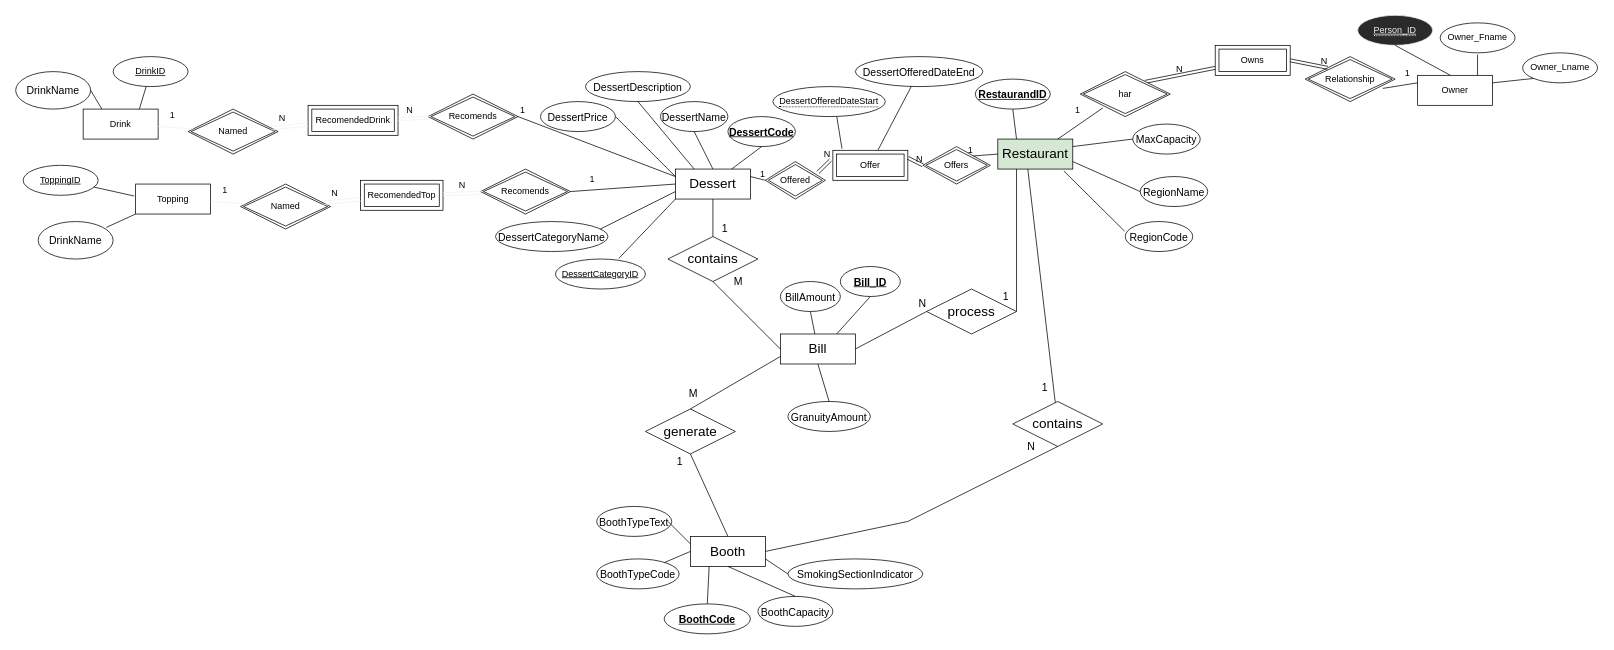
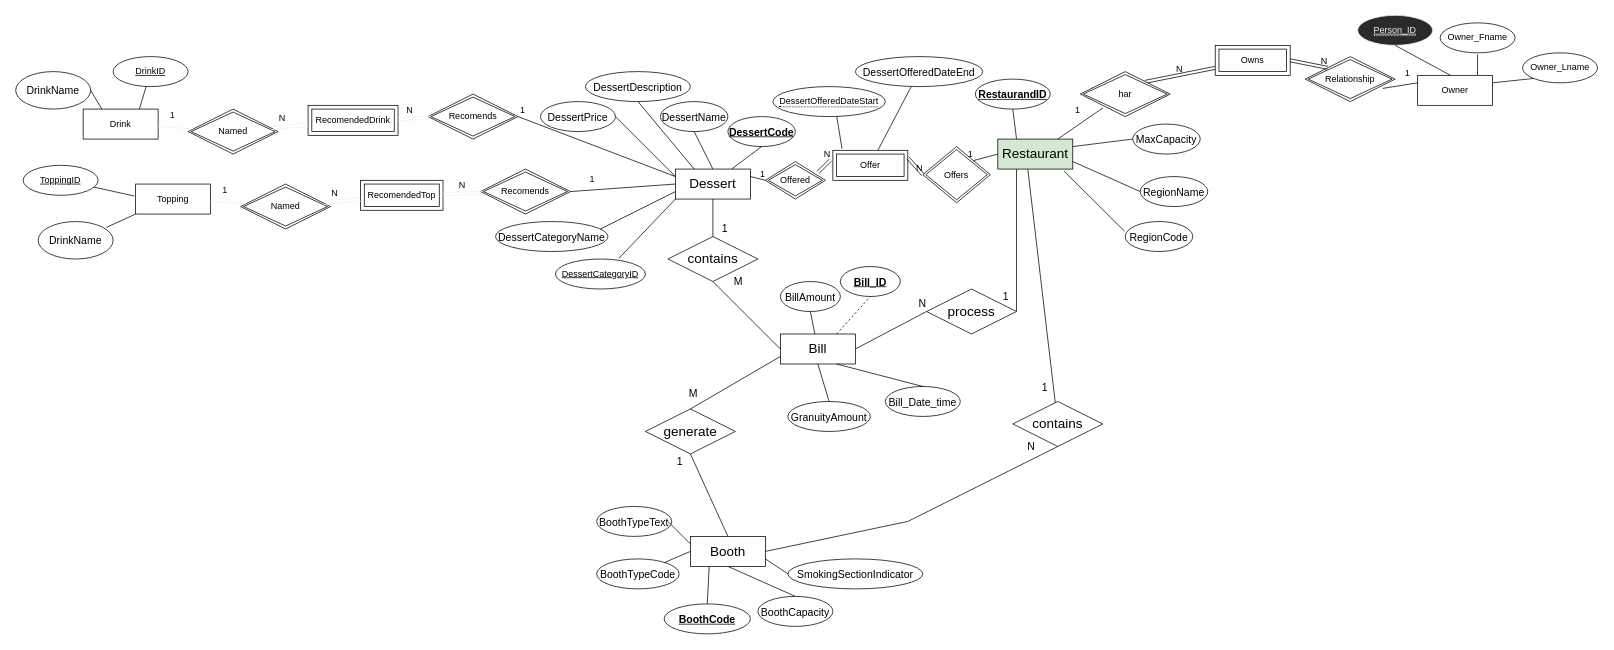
(957, 165) -> (957, 175)
(854, 315) -> (854, 315)
none -> (879, 375)
none -> (923, 402)
